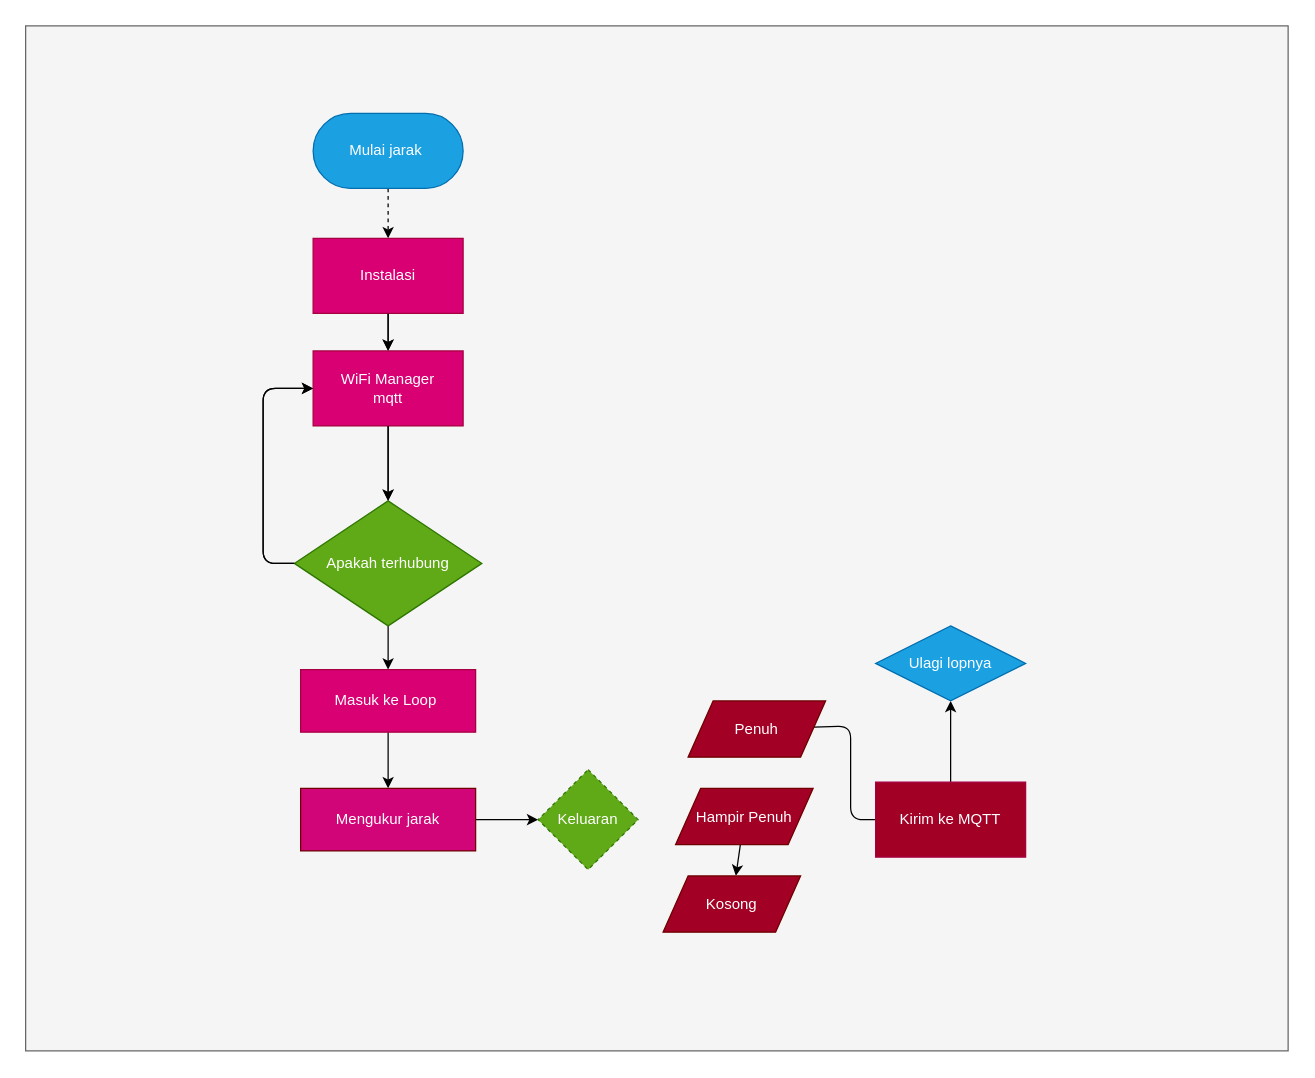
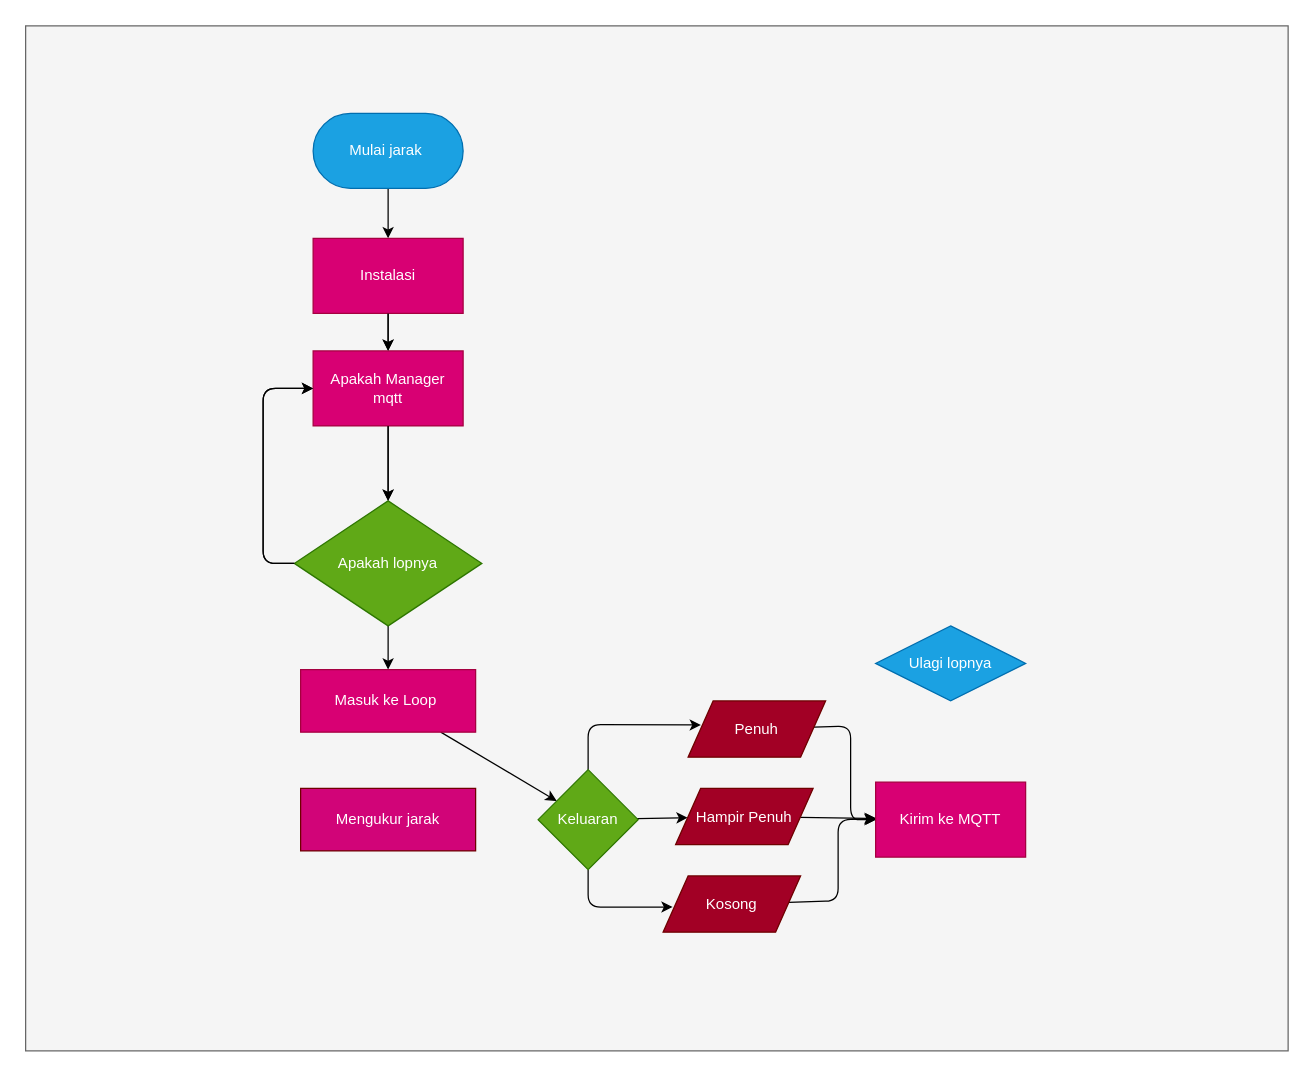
(388, 208) -> (388, 208)
(388, 388) -> (388, 388)
(388, 563) -> (388, 563)
none -> (624, 724)
(951, 746) -> none
(388, 756) -> (495, 764)
none -> (658, 818)
(503, 819) -> none
(588, 819) -> (588, 819)
(873, 819) -> (852, 815)
(951, 819) -> (951, 819)
(739, 856) -> (821, 817)
none -> (838, 880)
none -> (613, 907)
